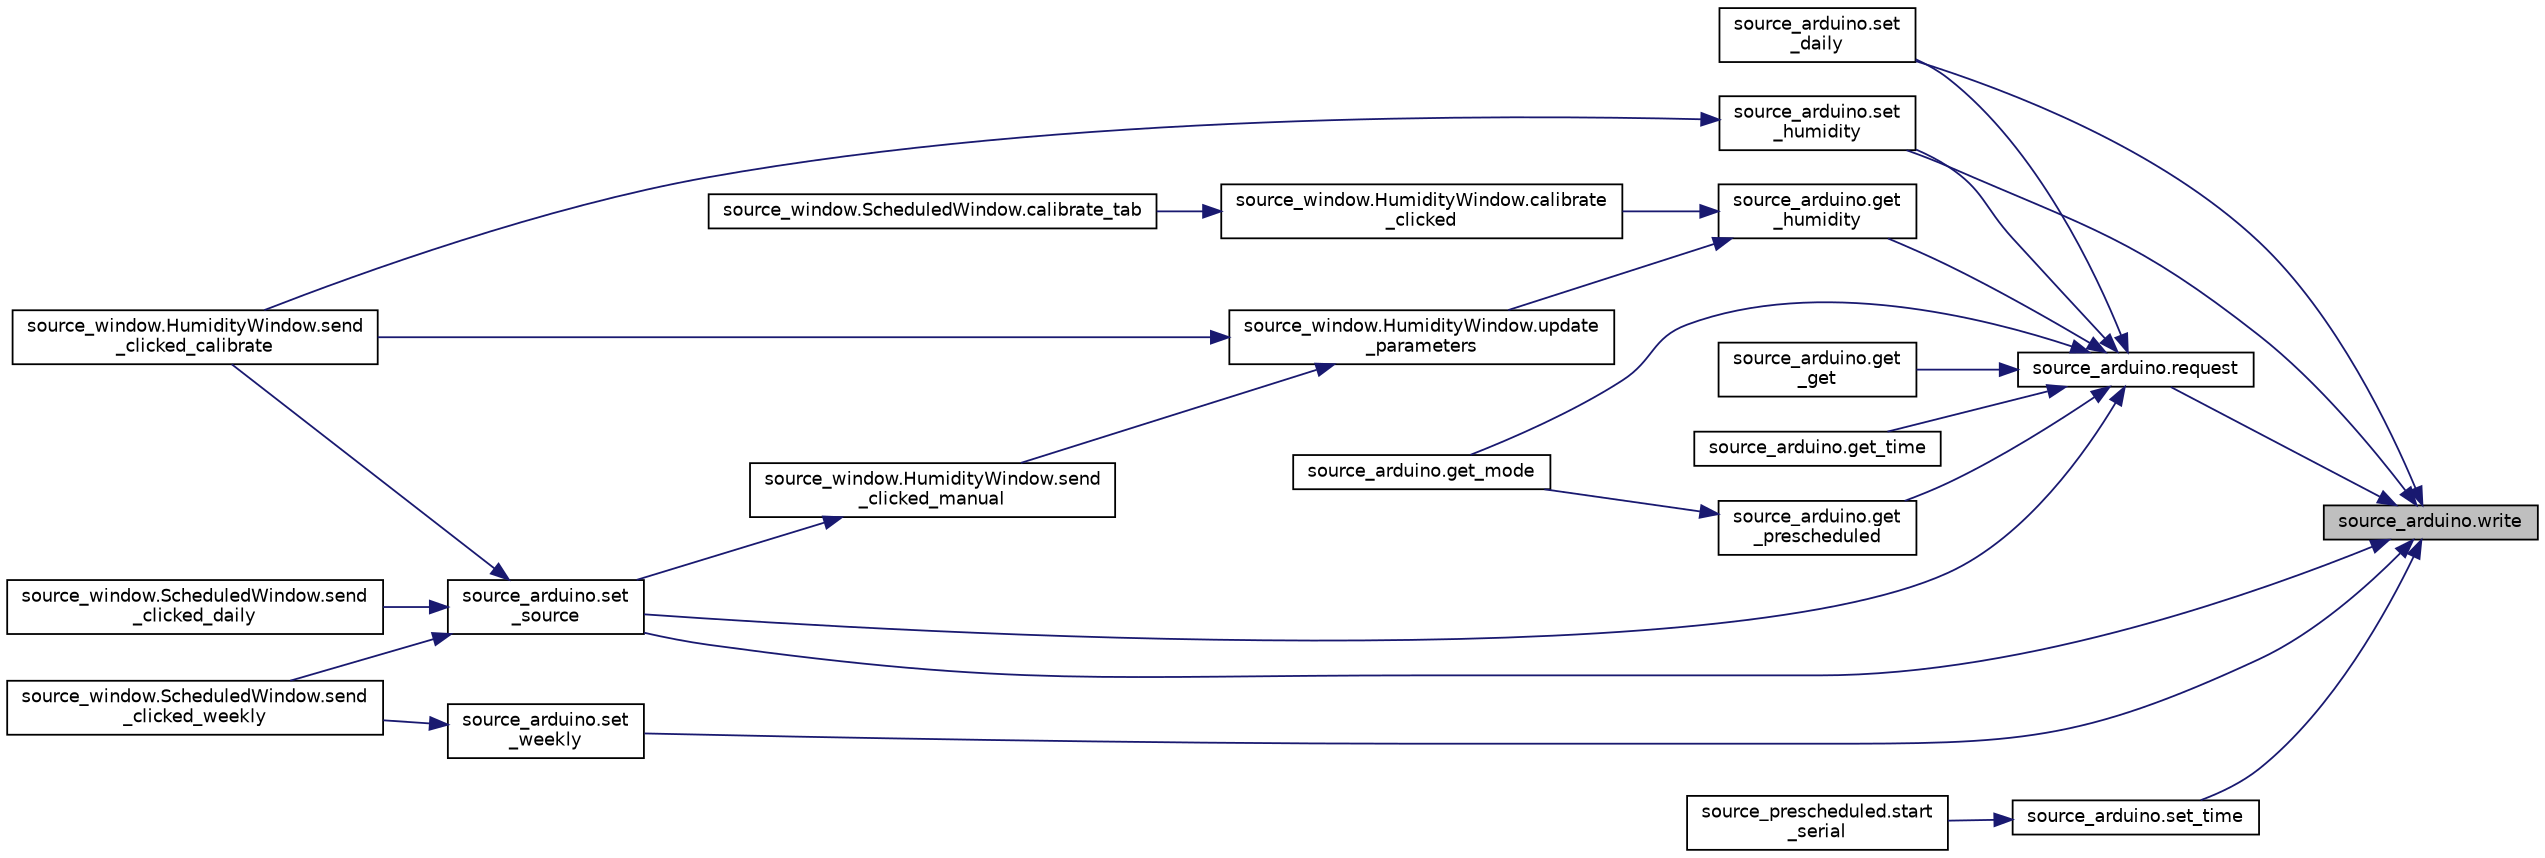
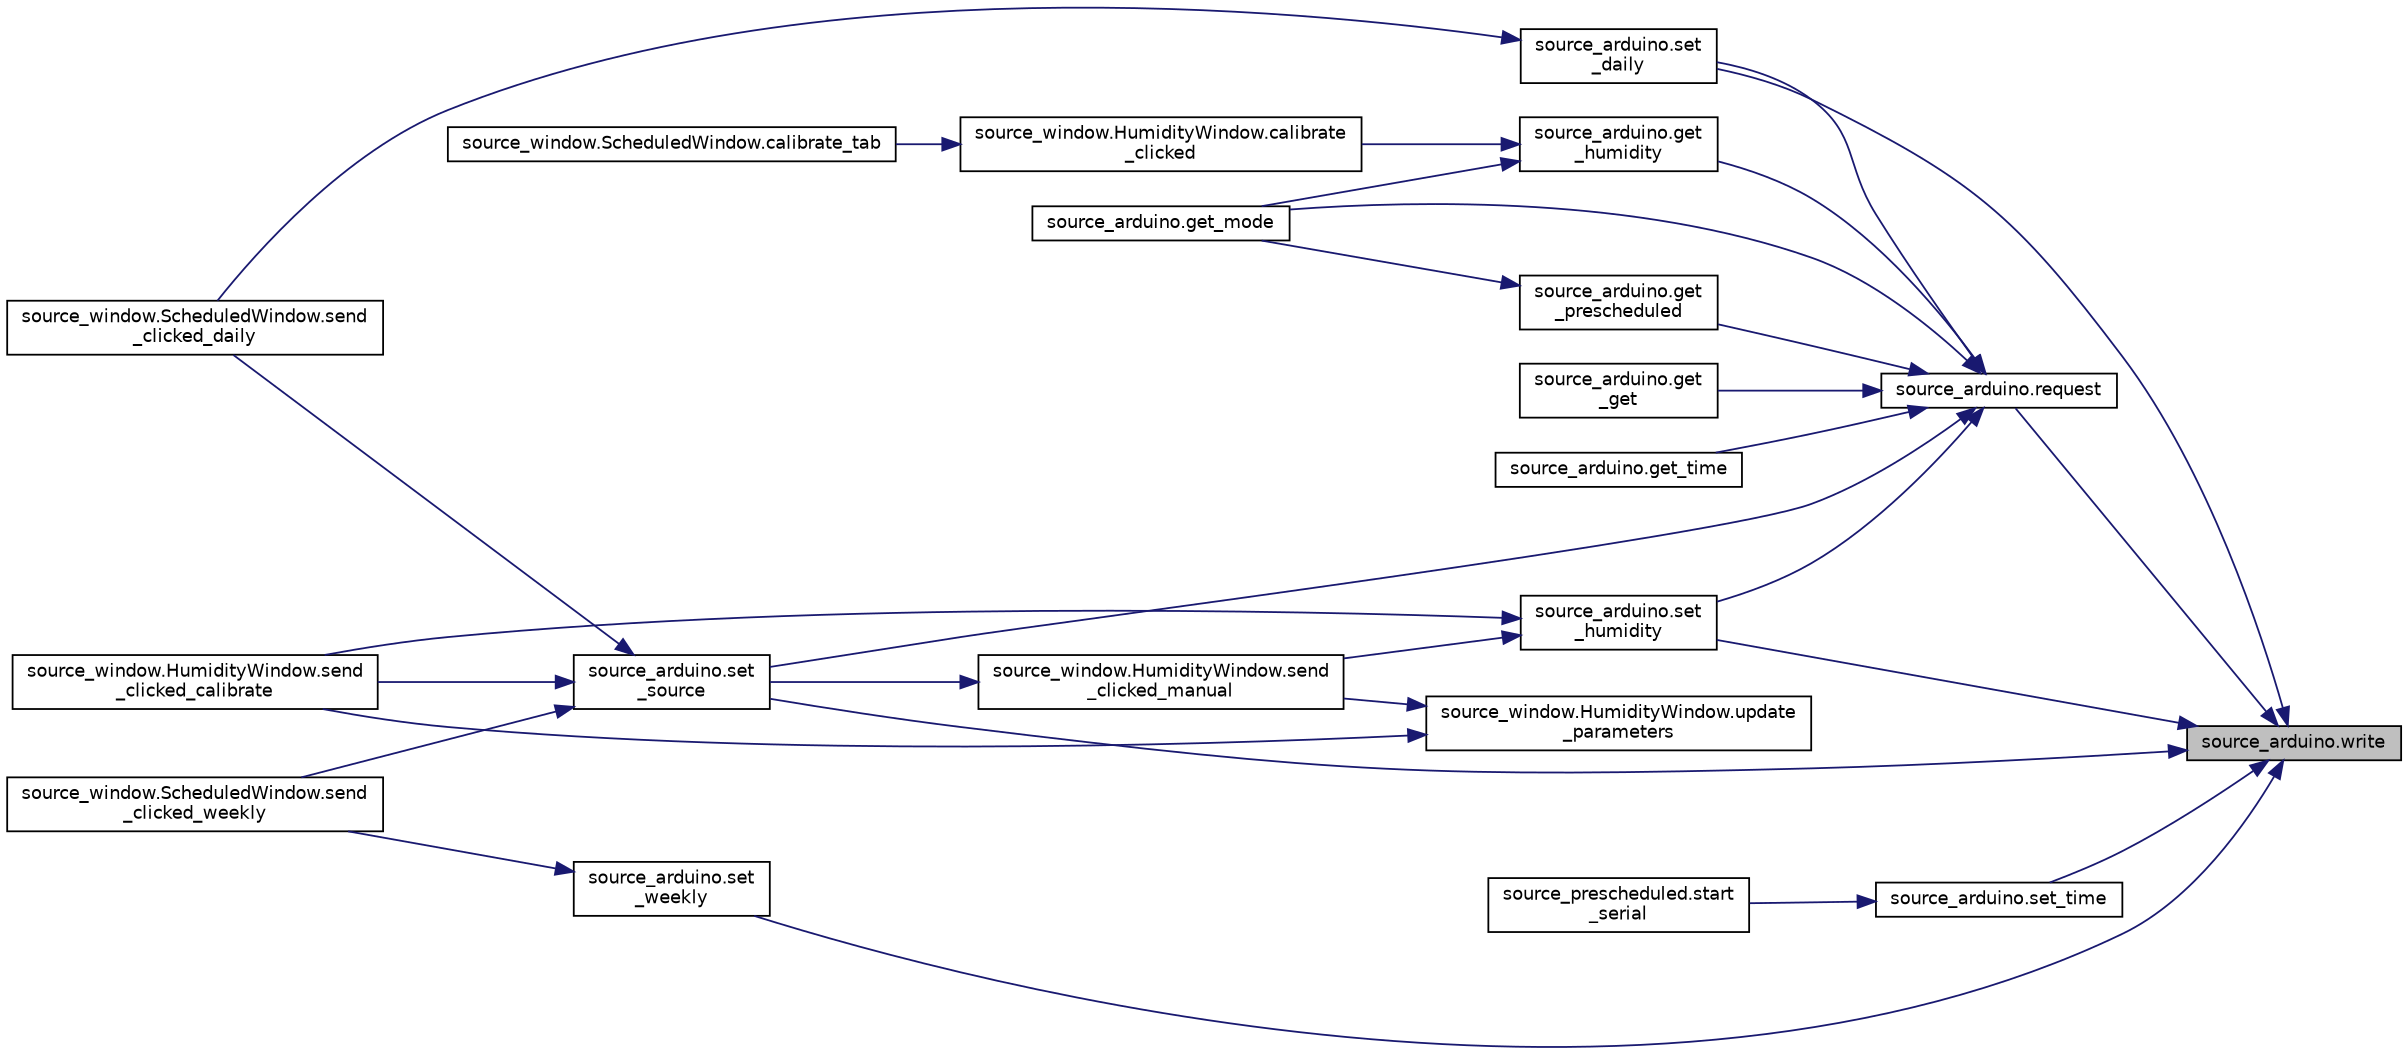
none -> (819, 23)
(1611, 277) -> (1382, 185)
none -> (1423, 648)
